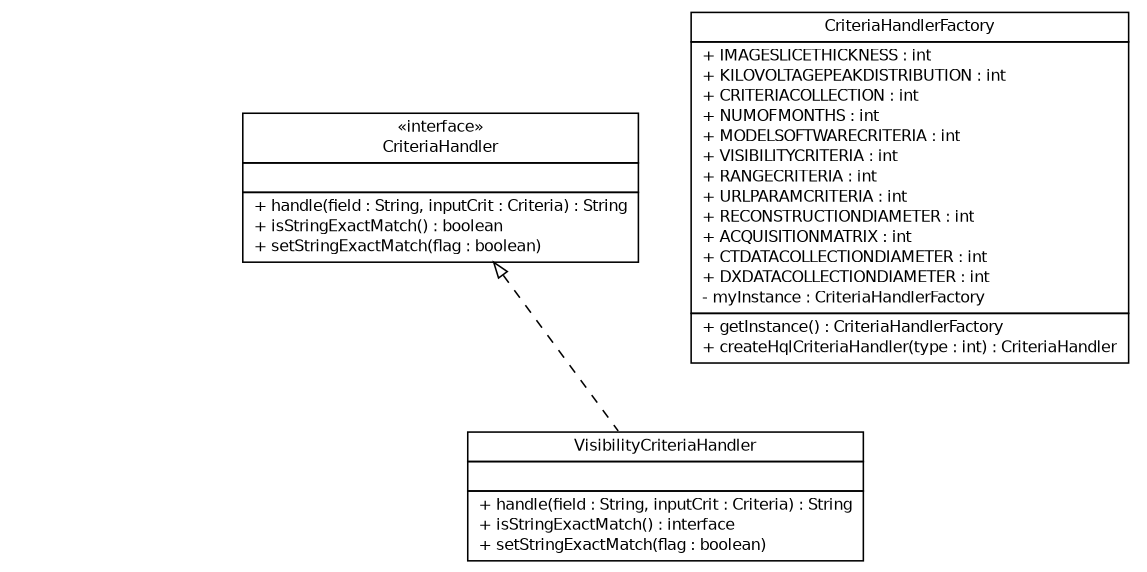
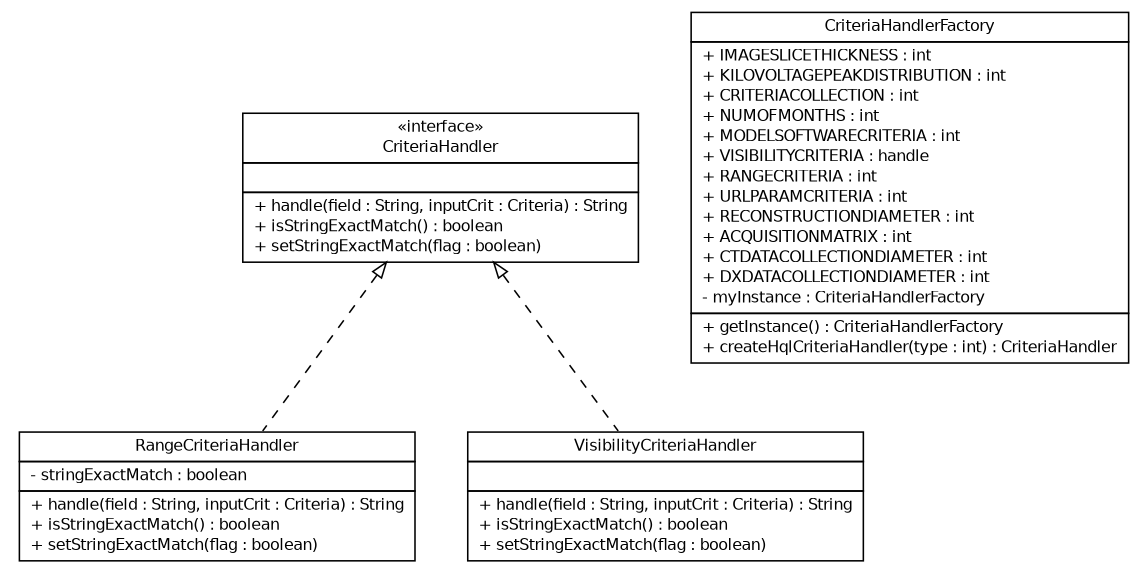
(801, 157) -> (816, 157)
none -> (216, 496)
(607, 525) -> (603, 525)
